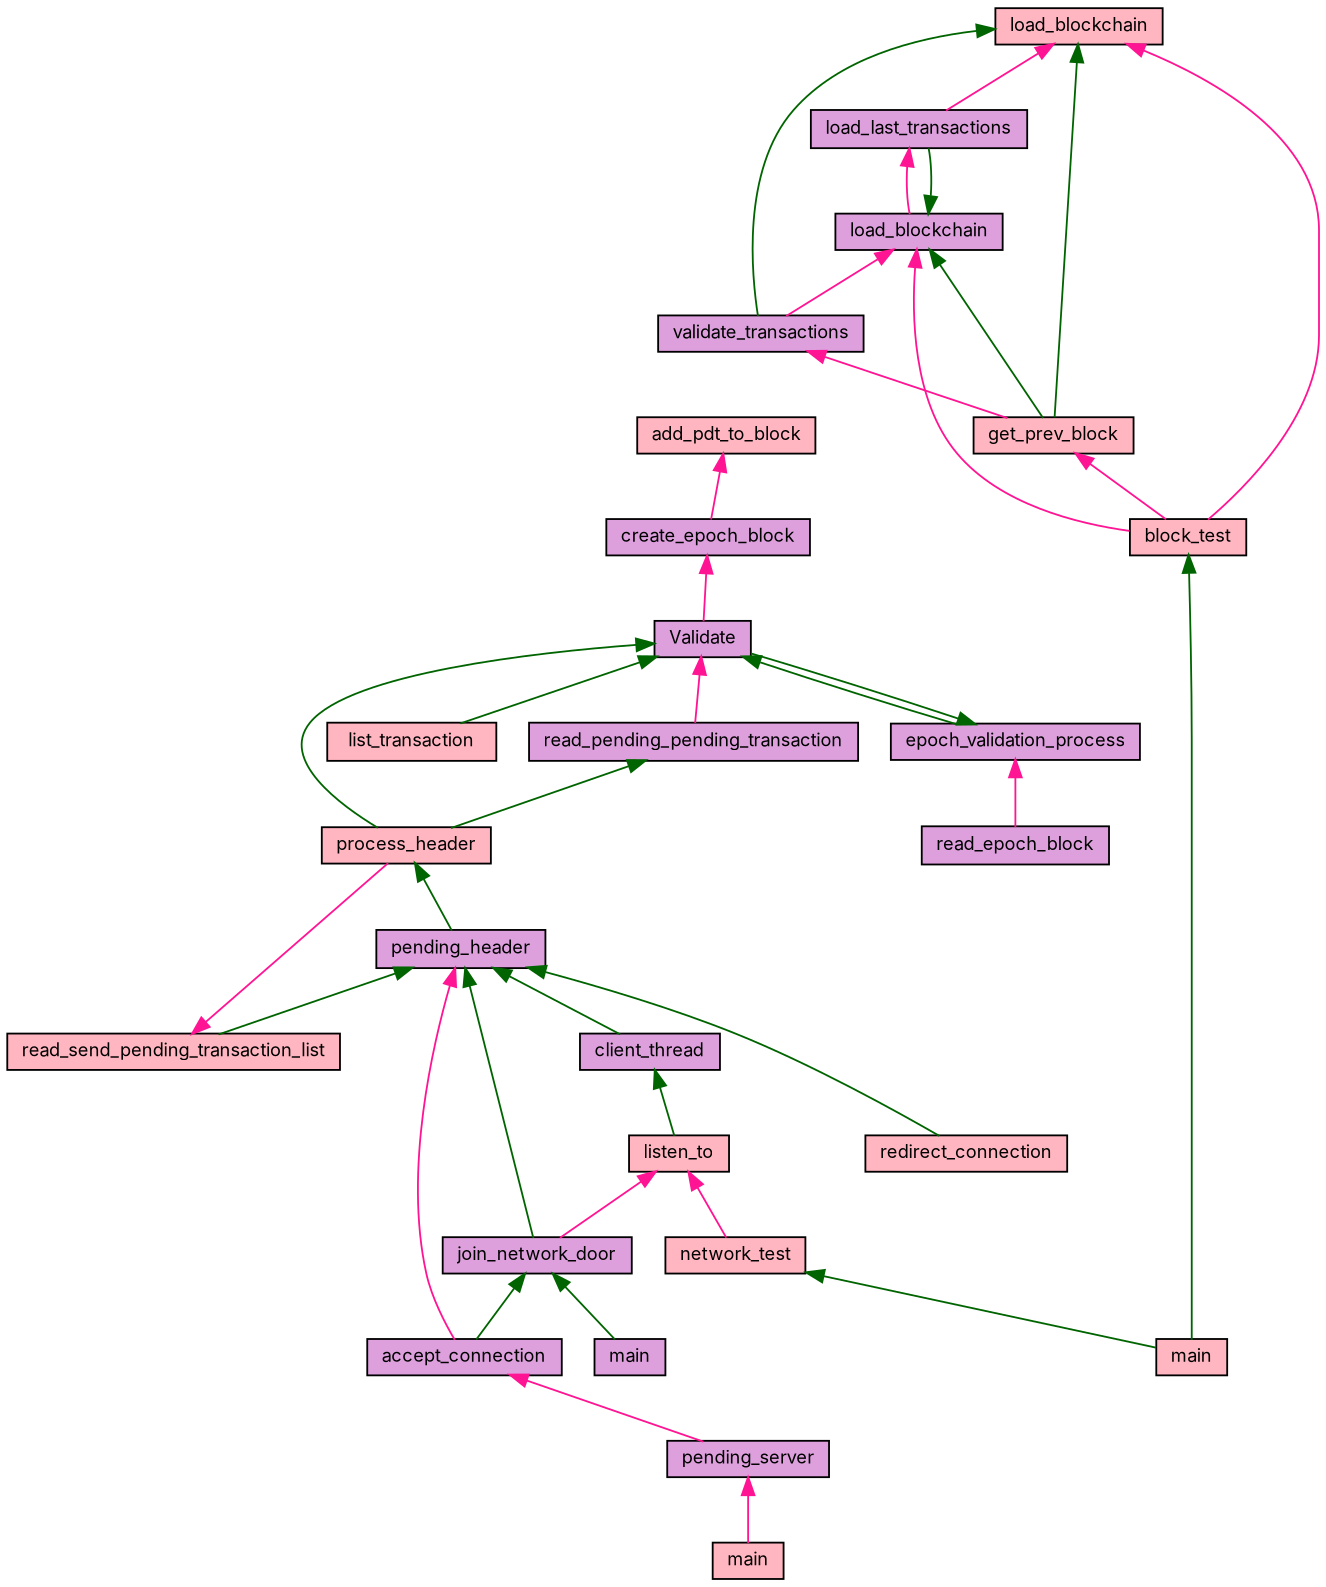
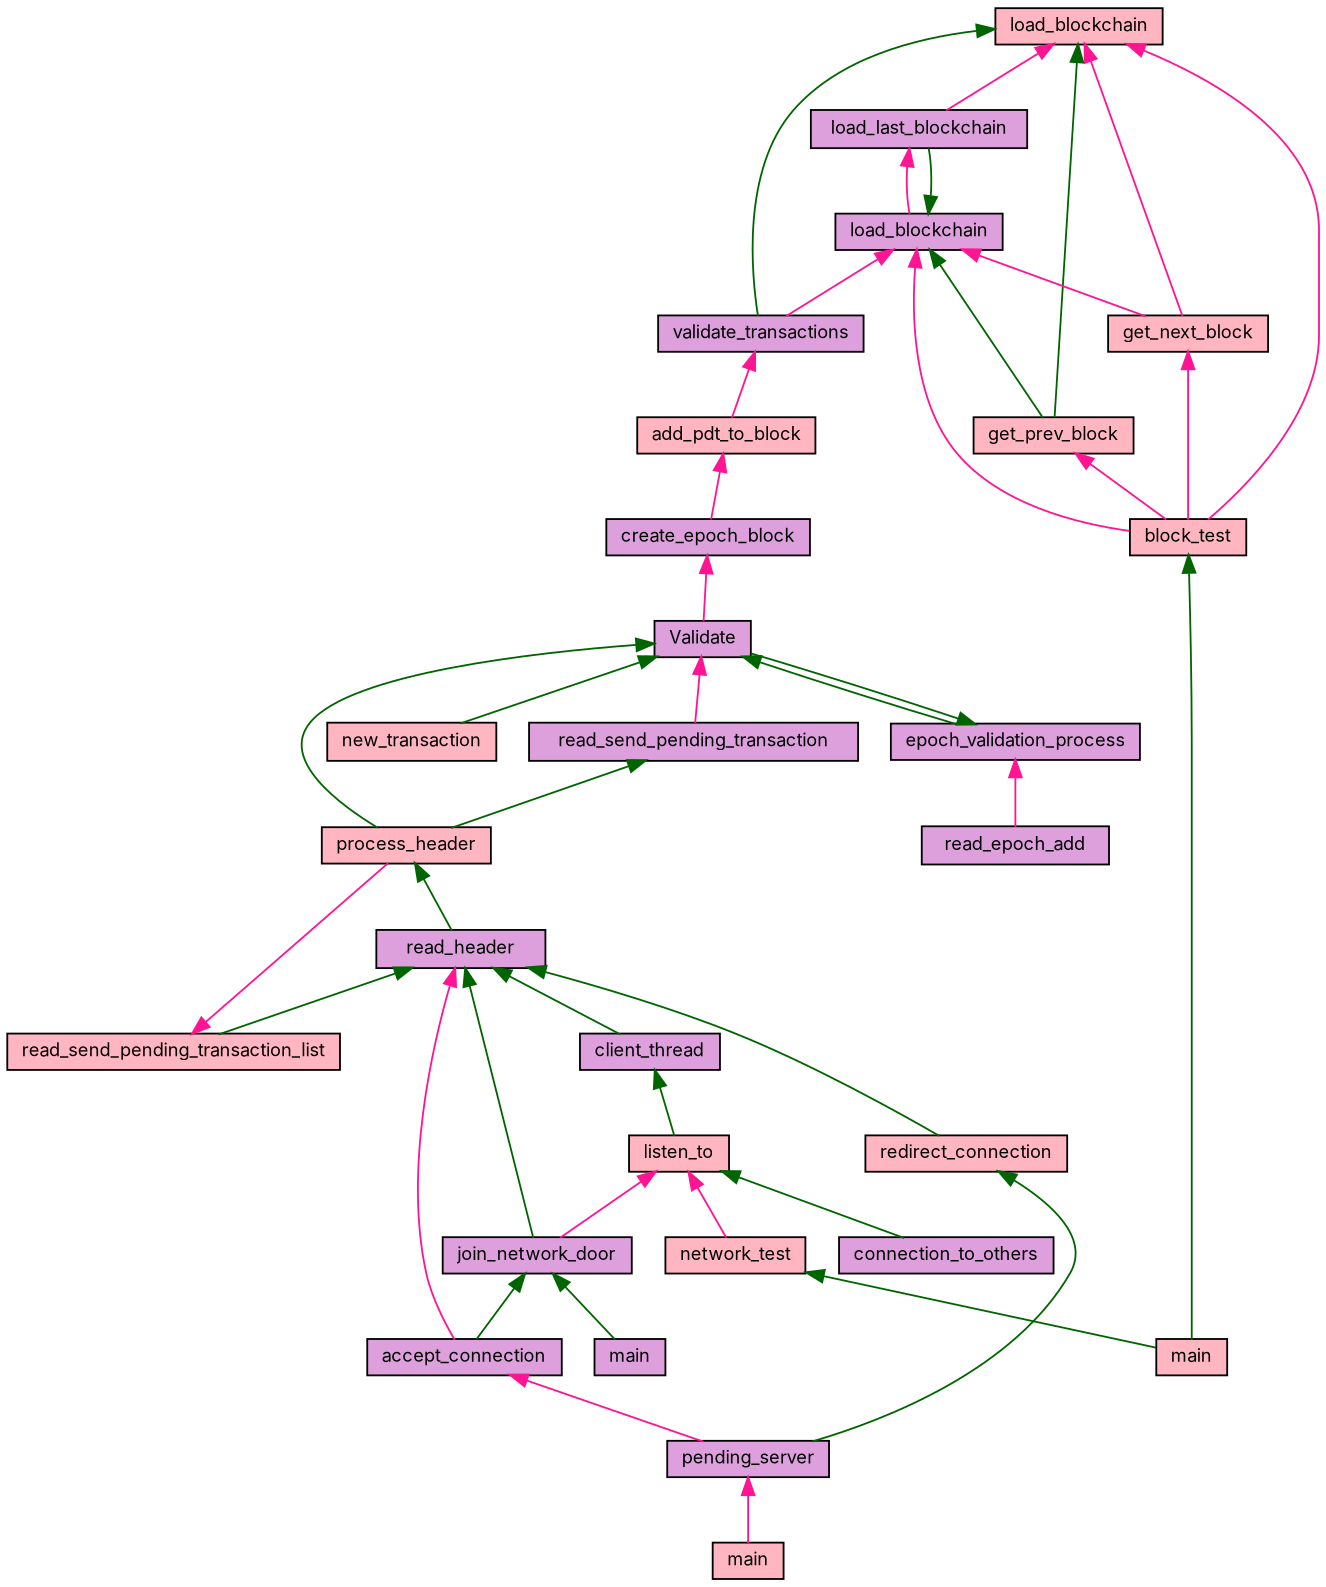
(919, 129) -> (919, 129)
none -> (1188, 334)
(912, 386) -> (740, 393)
(412, 742) -> (412, 742)
(694, 742) -> (694, 742)
(1015, 845) -> (1015, 845)
(461, 949) -> (461, 949)
none -> (946, 1255)
none -> (1006, 1346)
